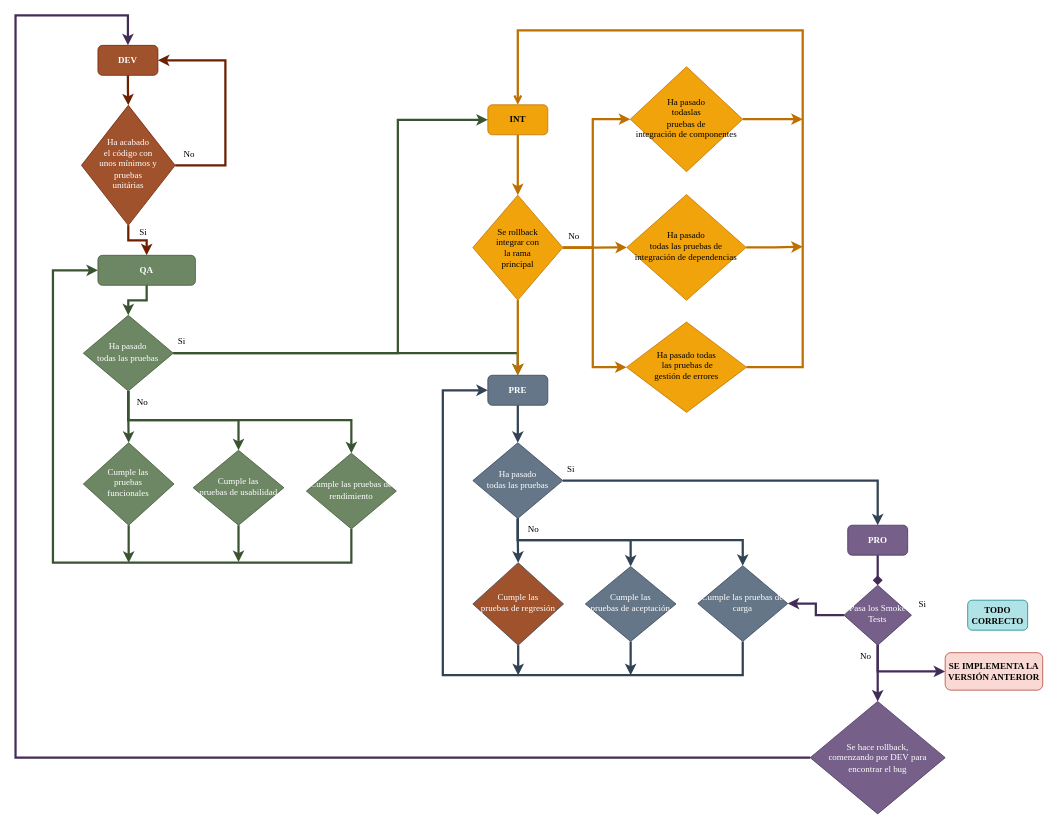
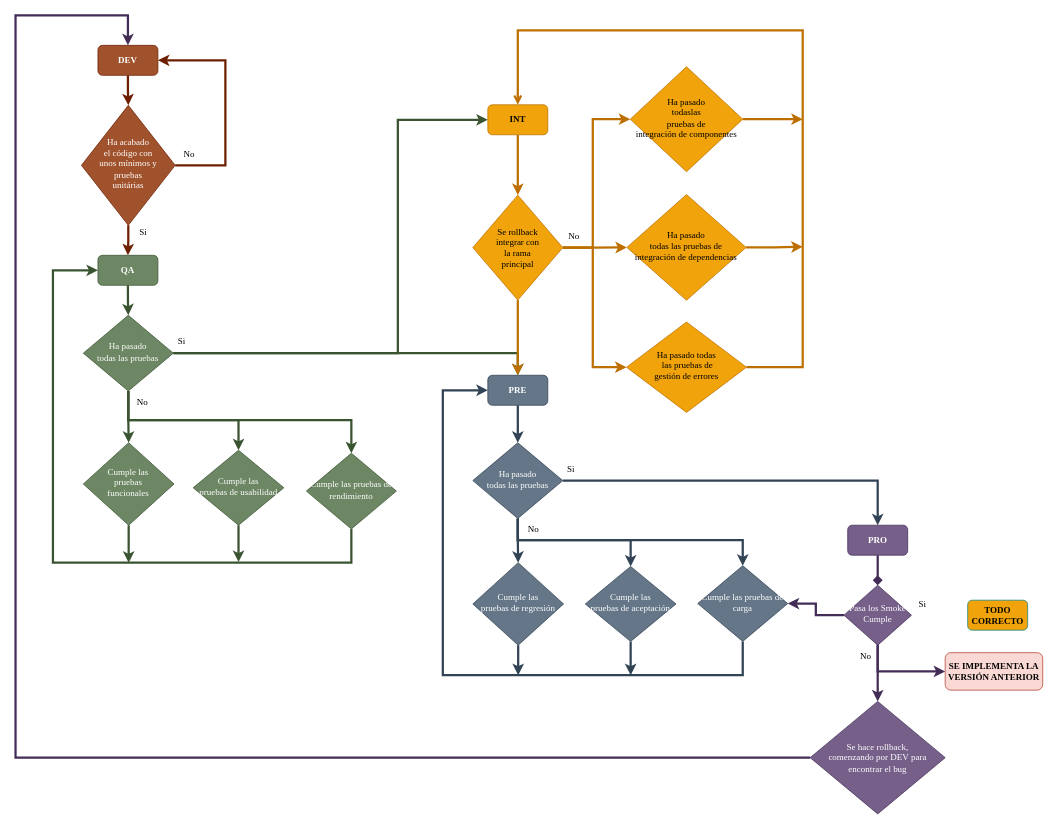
(147, 270) -> (128, 270)
(518, 604) -> (518, 604)
(878, 614) -> (878, 614)
(998, 615) -> (998, 615)
